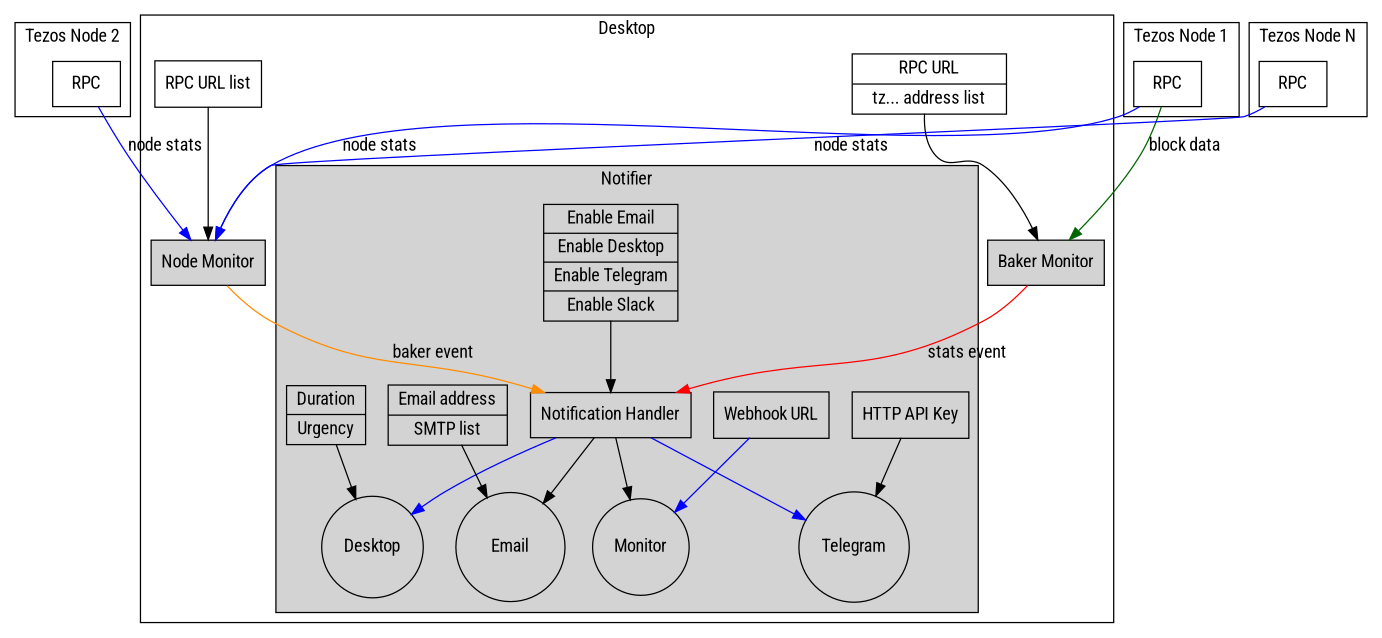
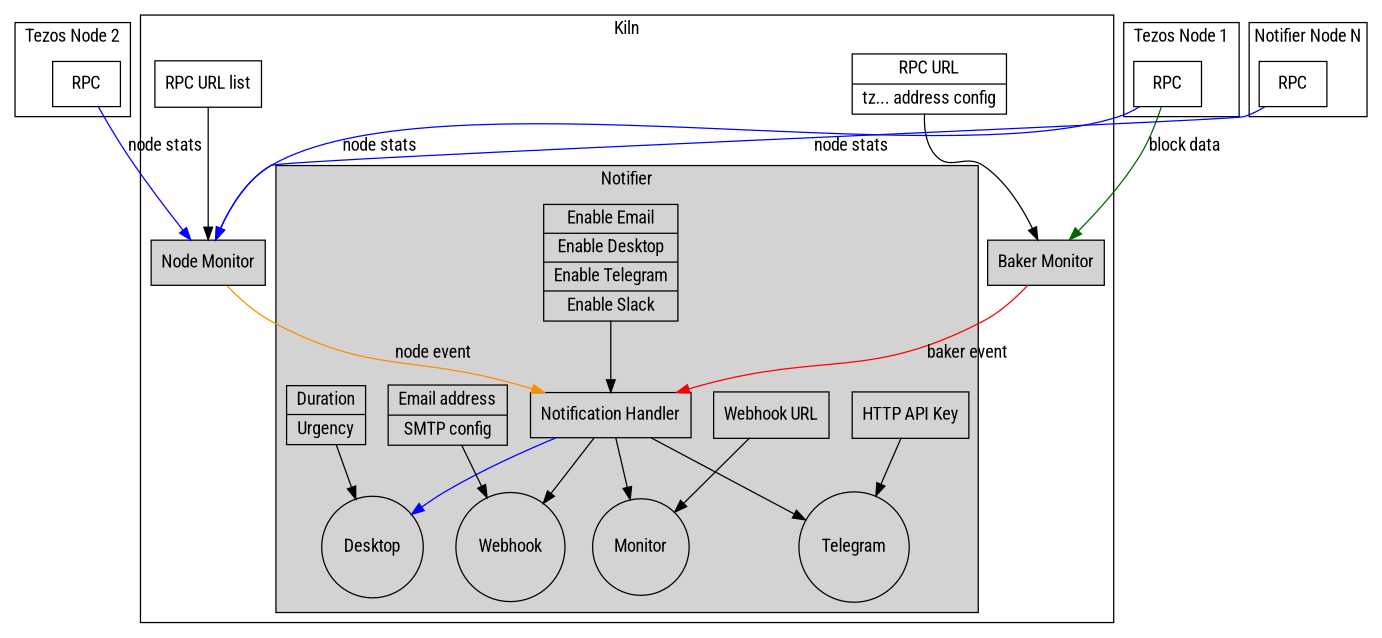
(627, 29) -> (627, 29)
(1308, 37) -> (1308, 37)
(929, 98) -> (929, 98)
(433, 353) -> (433, 353)
(968, 353) -> (968, 353)
(448, 430) -> (448, 430)
(722, 466) -> (722, 466)
(722, 476) -> (722, 476)
(510, 547) -> (510, 547)
